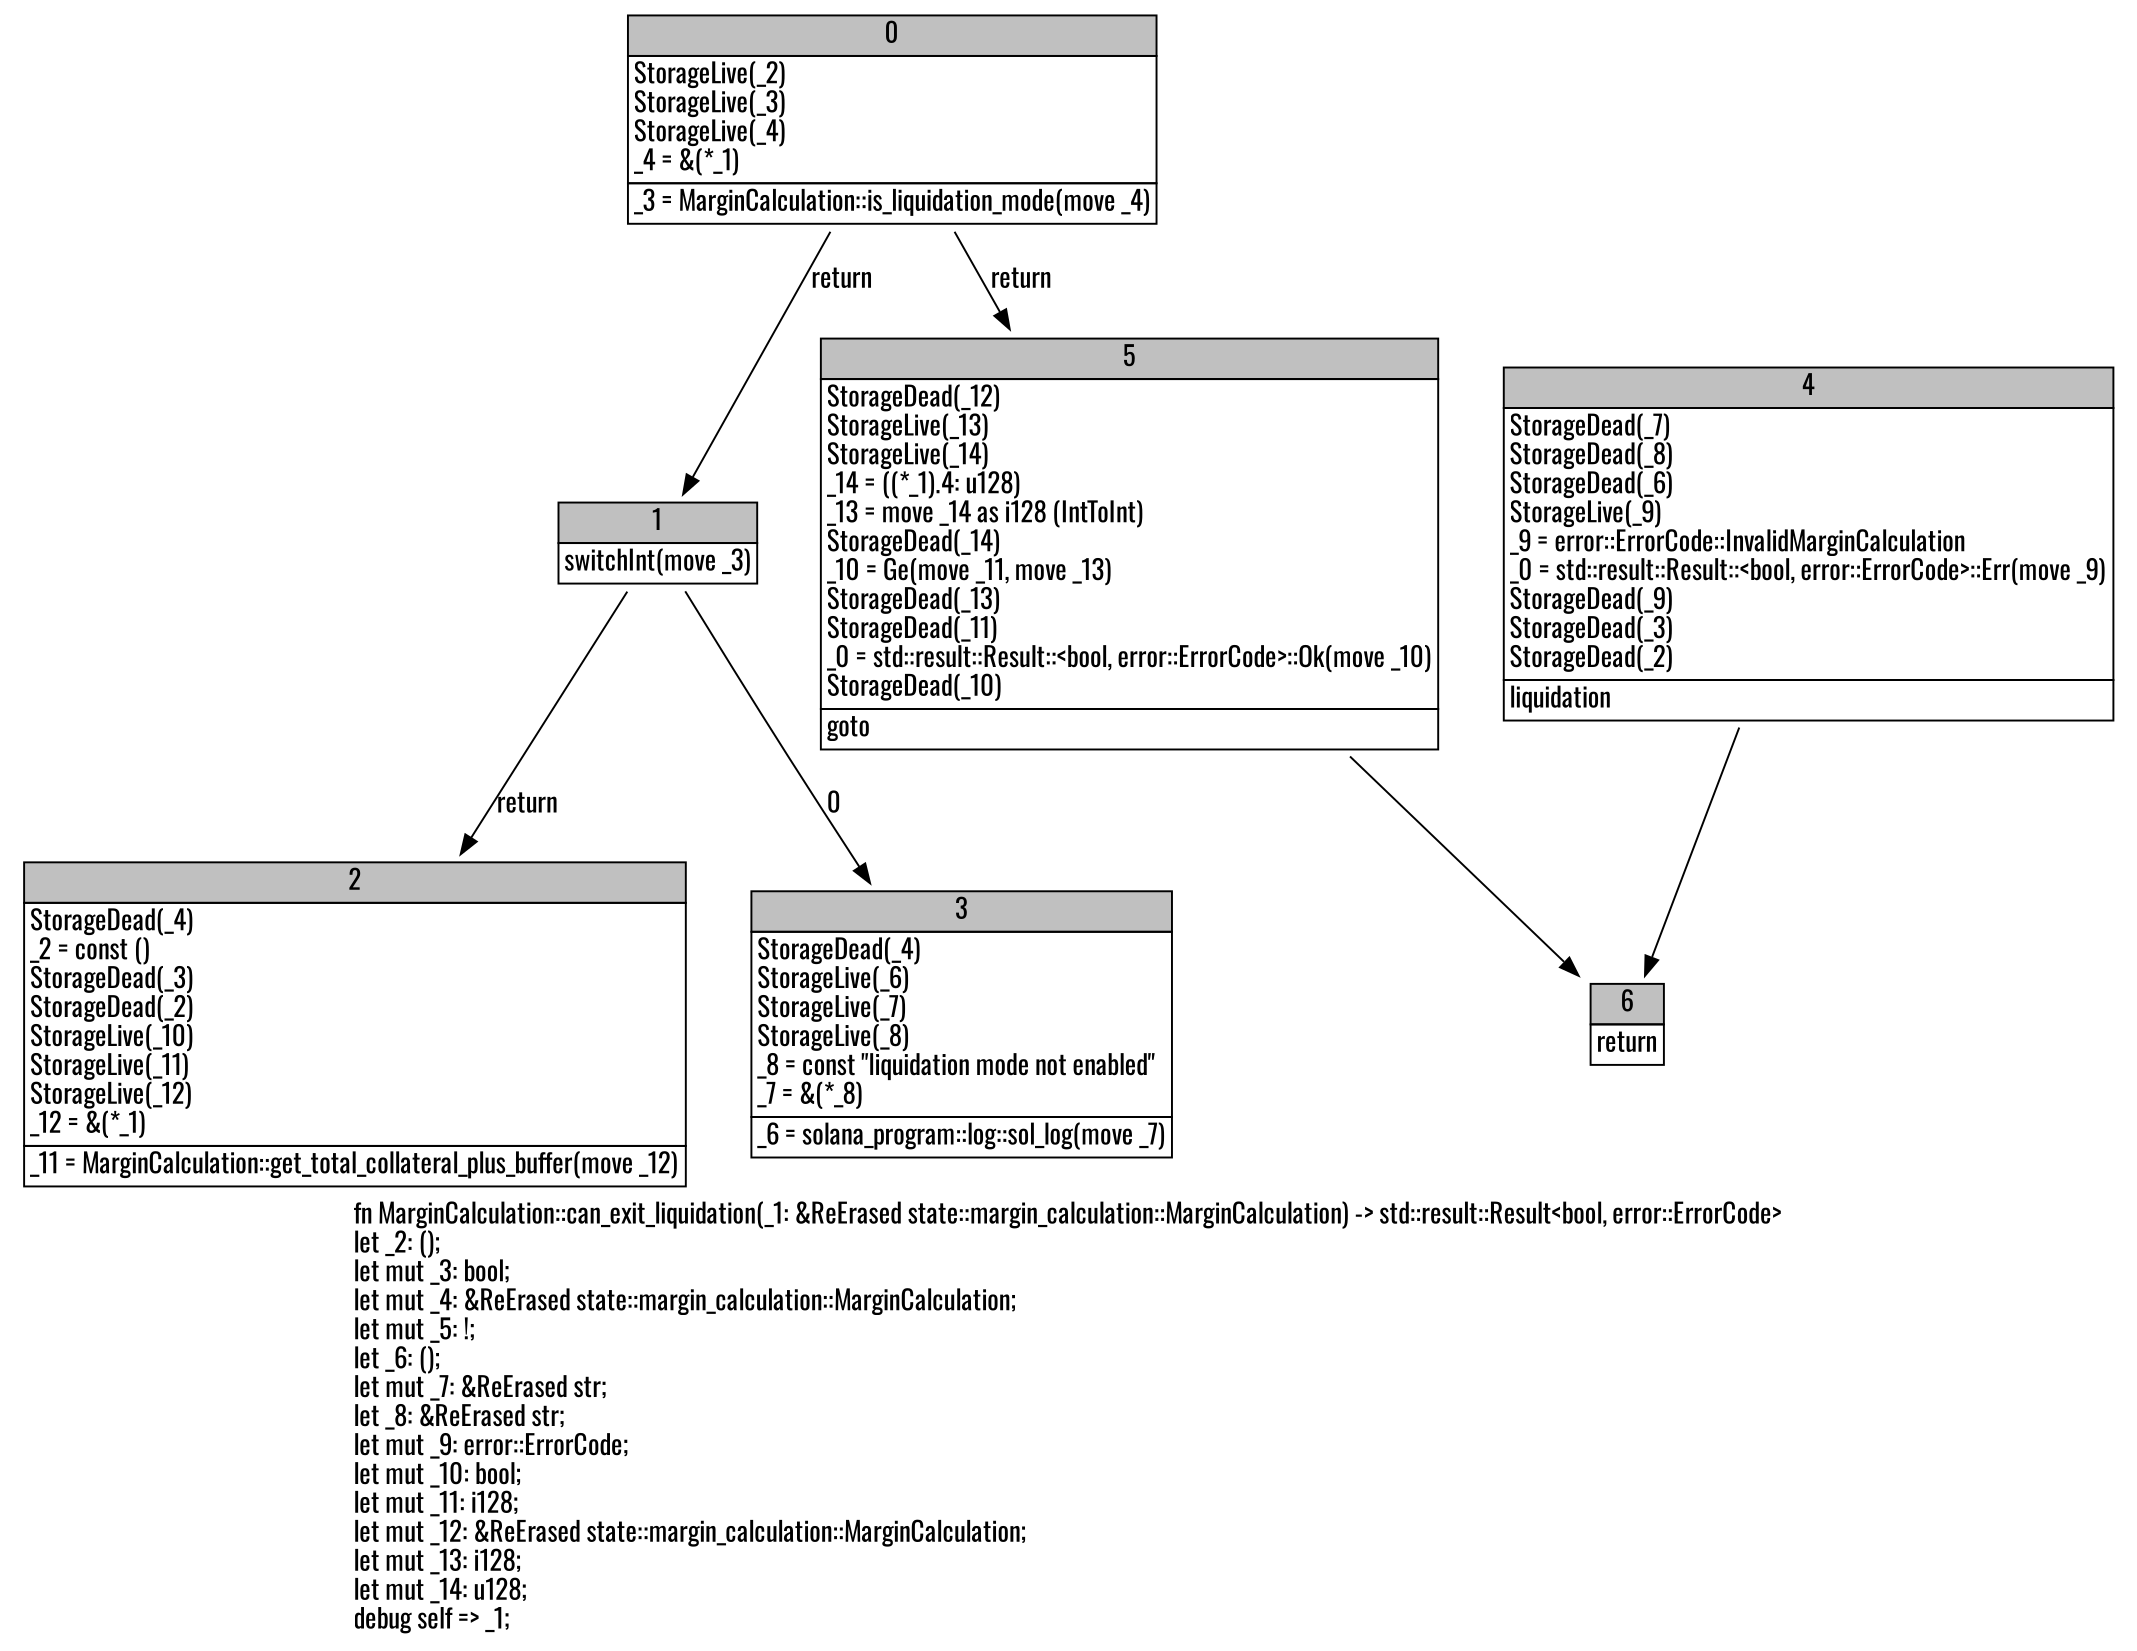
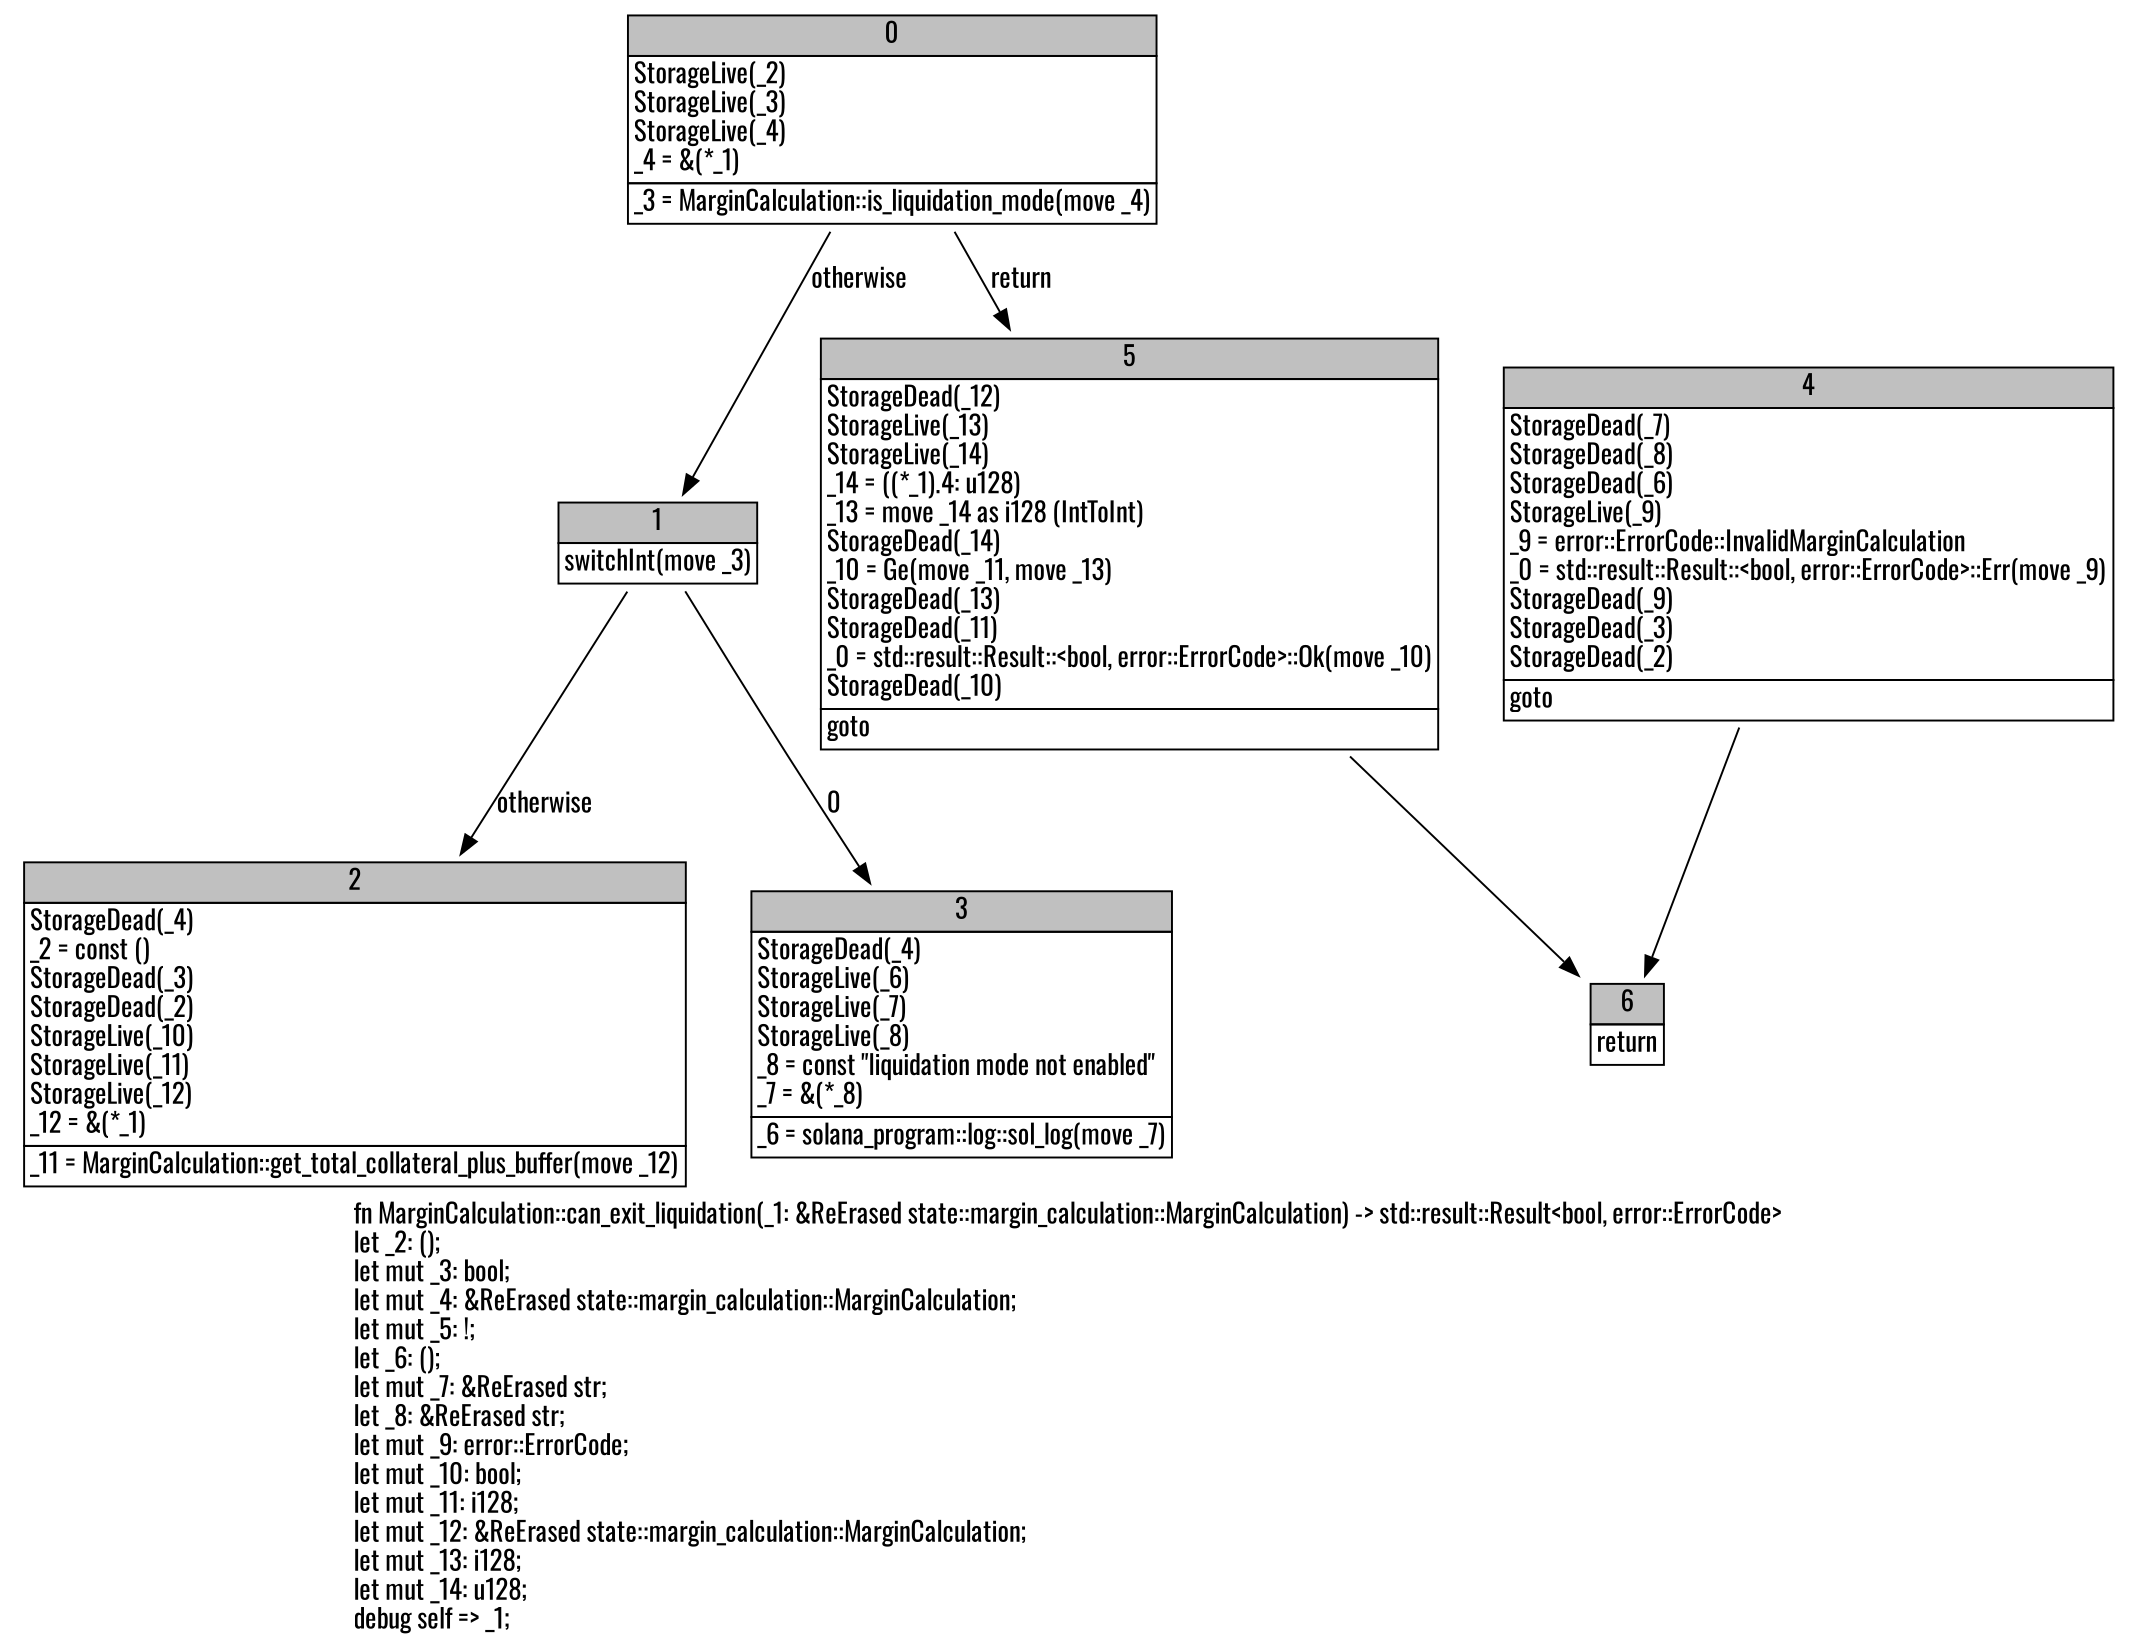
(842, 281) -> (859, 281)
(1561, 699) -> (1532, 699)
(528, 805) -> (545, 805)
